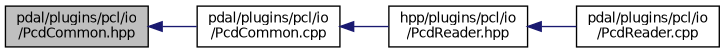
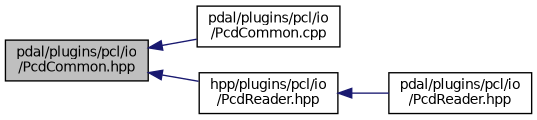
(371, 27) -> (180, 78)
(648, 27) -> (460, 93)
